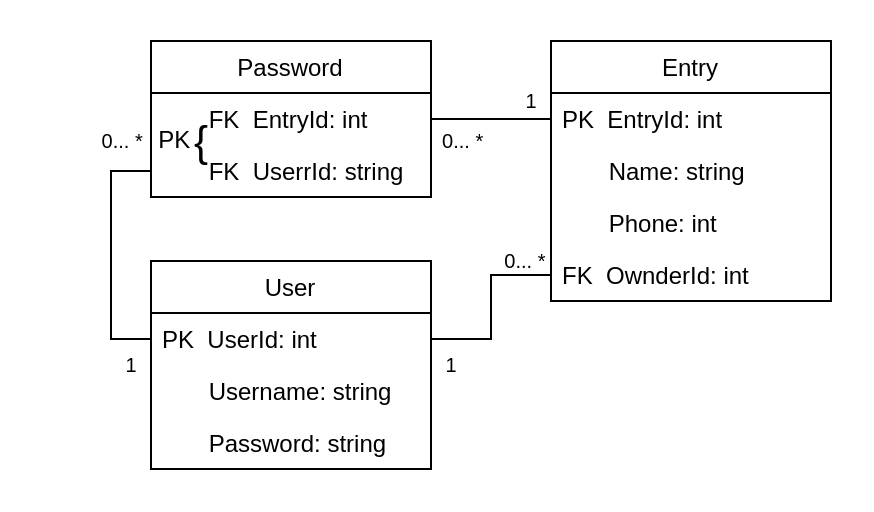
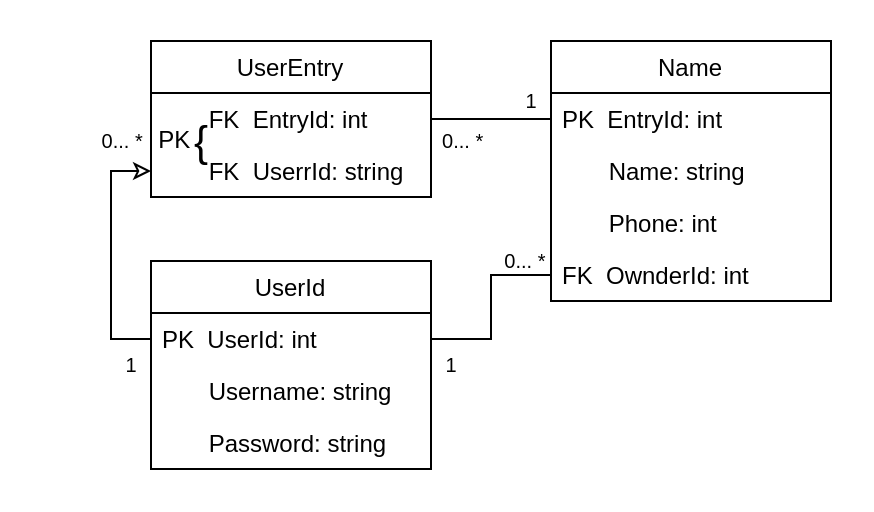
(290, 68) -> (290, 68)
(690, 68) -> (690, 68)
(141, 171) -> (136, 171)
(290, 288) -> (290, 288)
